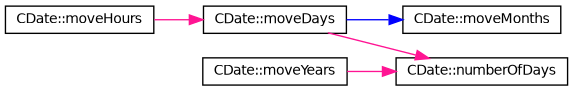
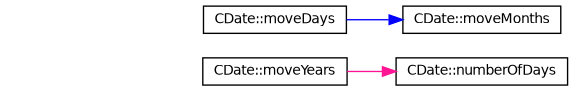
(80, 20) -> none
(372, 44) -> none
